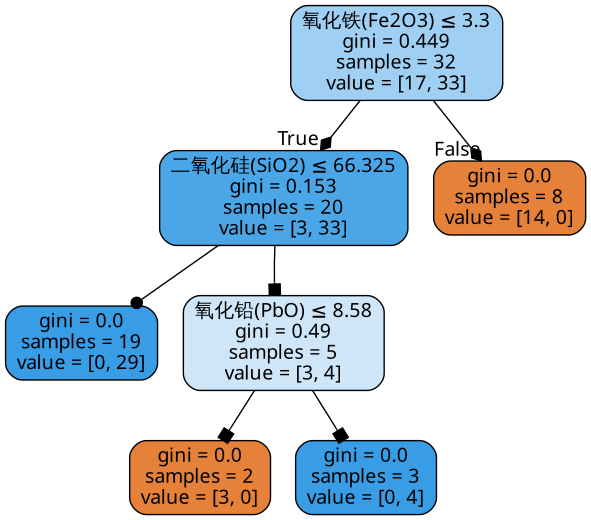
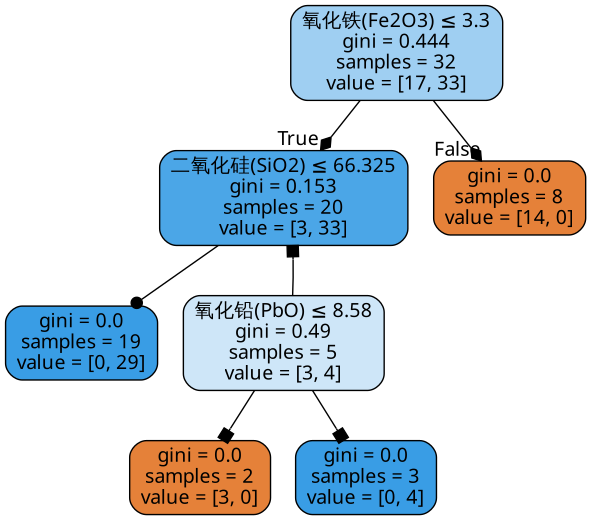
(397, 42) -> (397, 42)
(274, 263) -> (293, 277)
